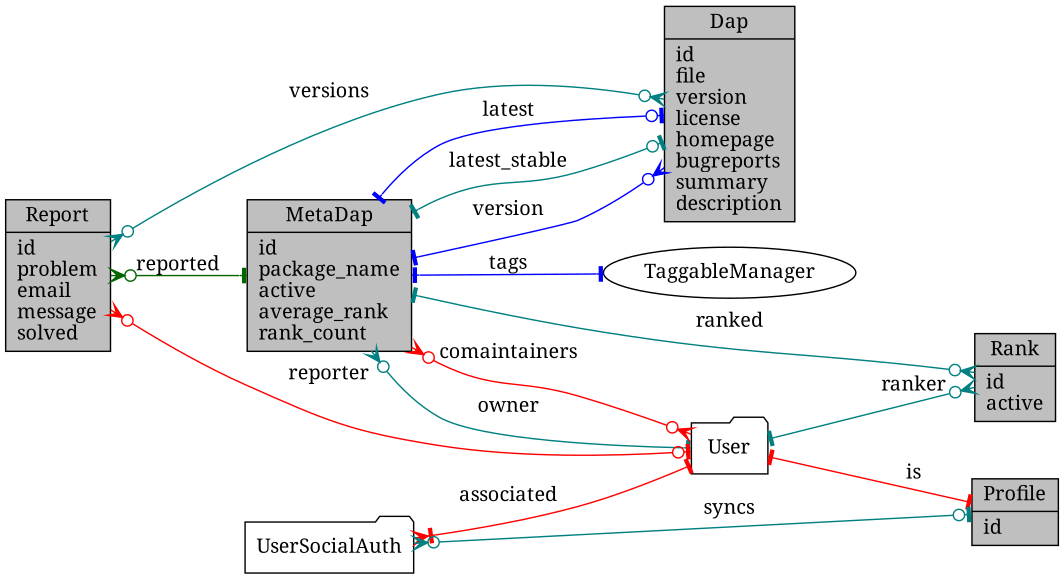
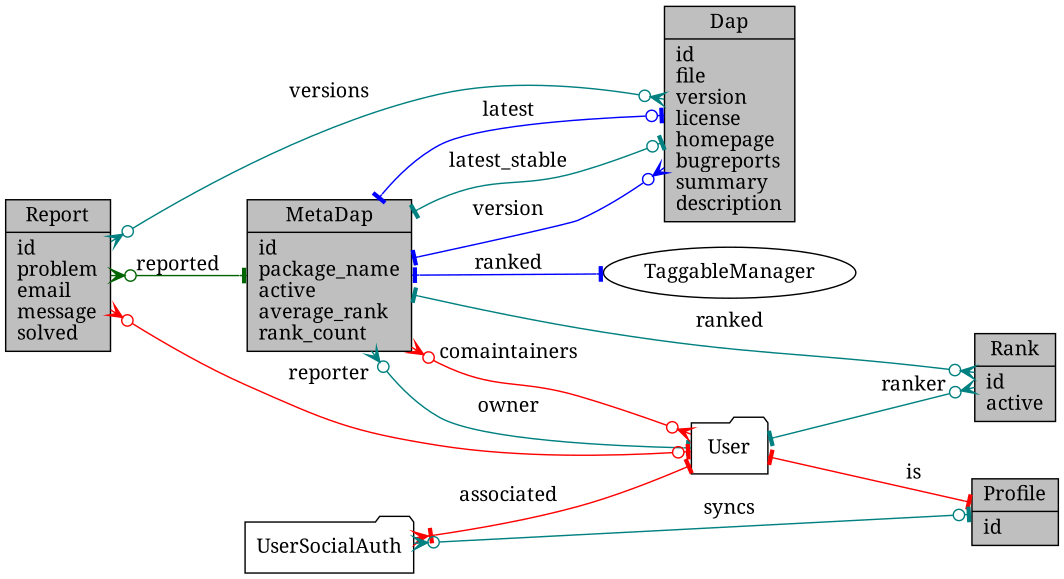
(509, 264) -> (509, 264)
